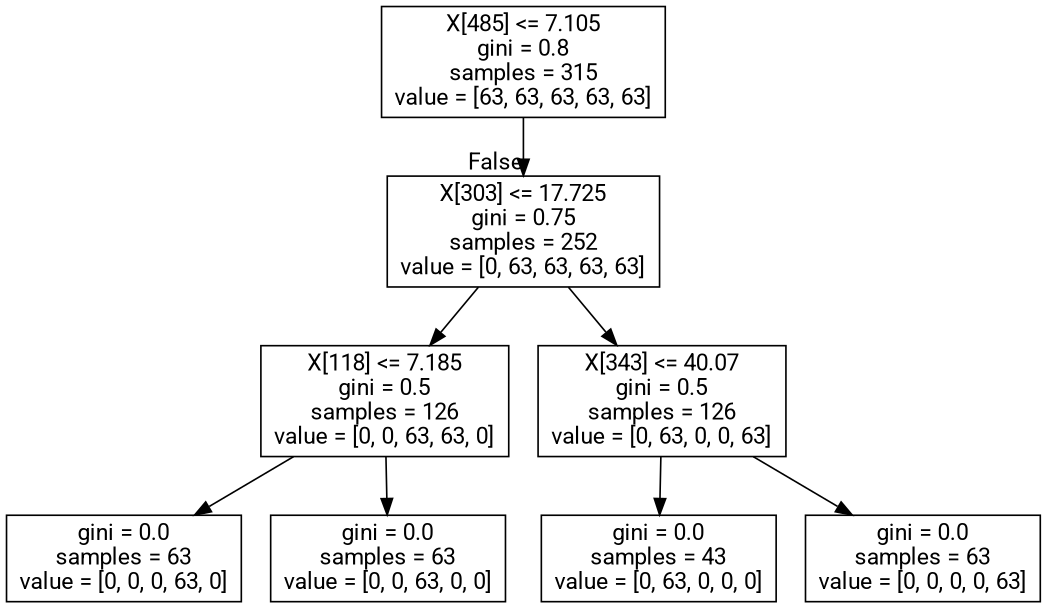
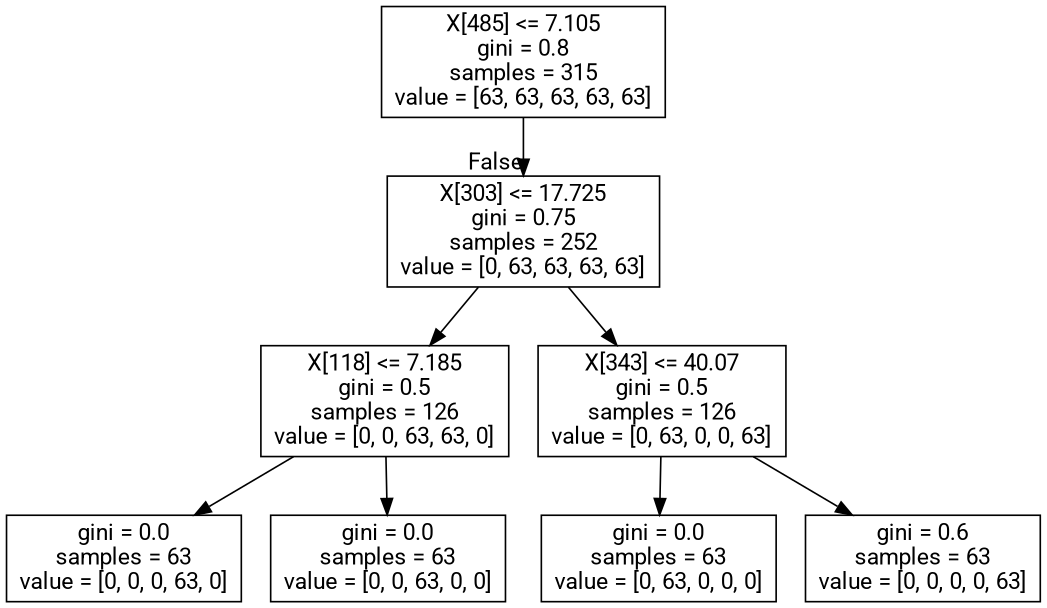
(659, 558) -> (659, 558)
(923, 558) -> (923, 558)
